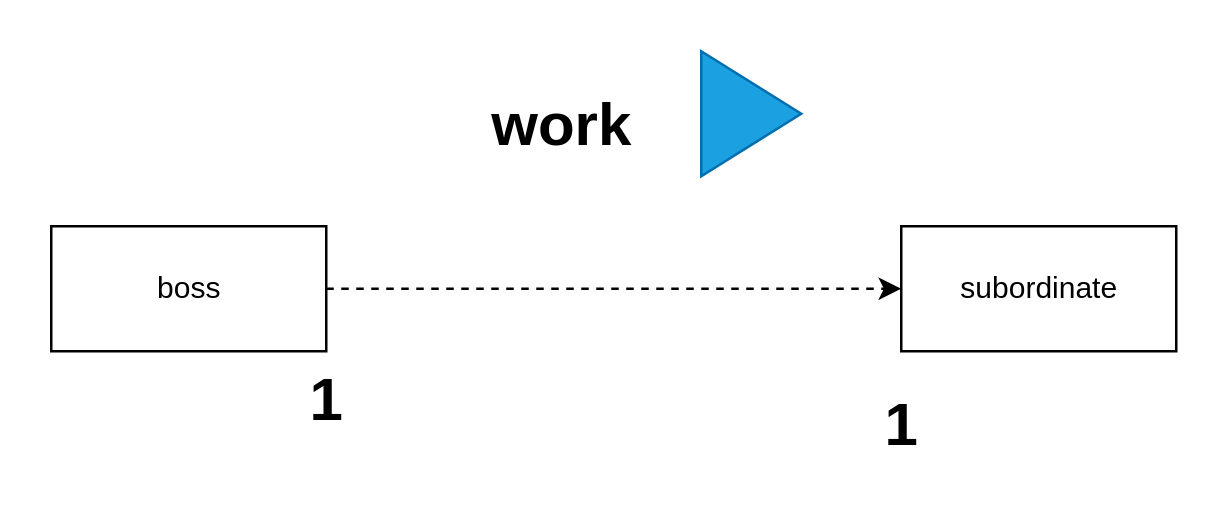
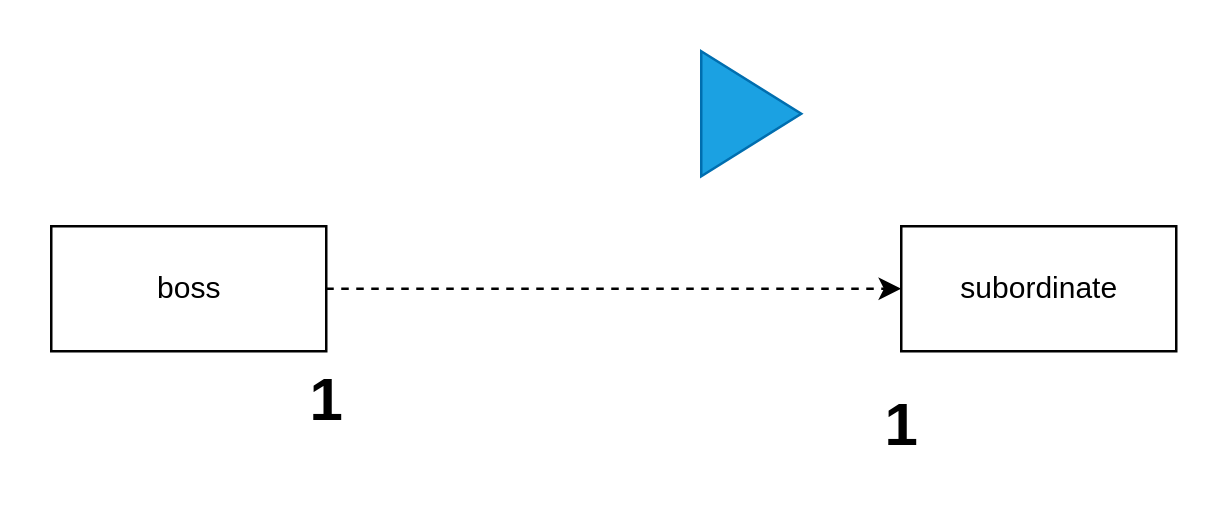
(561, 126) -> none
